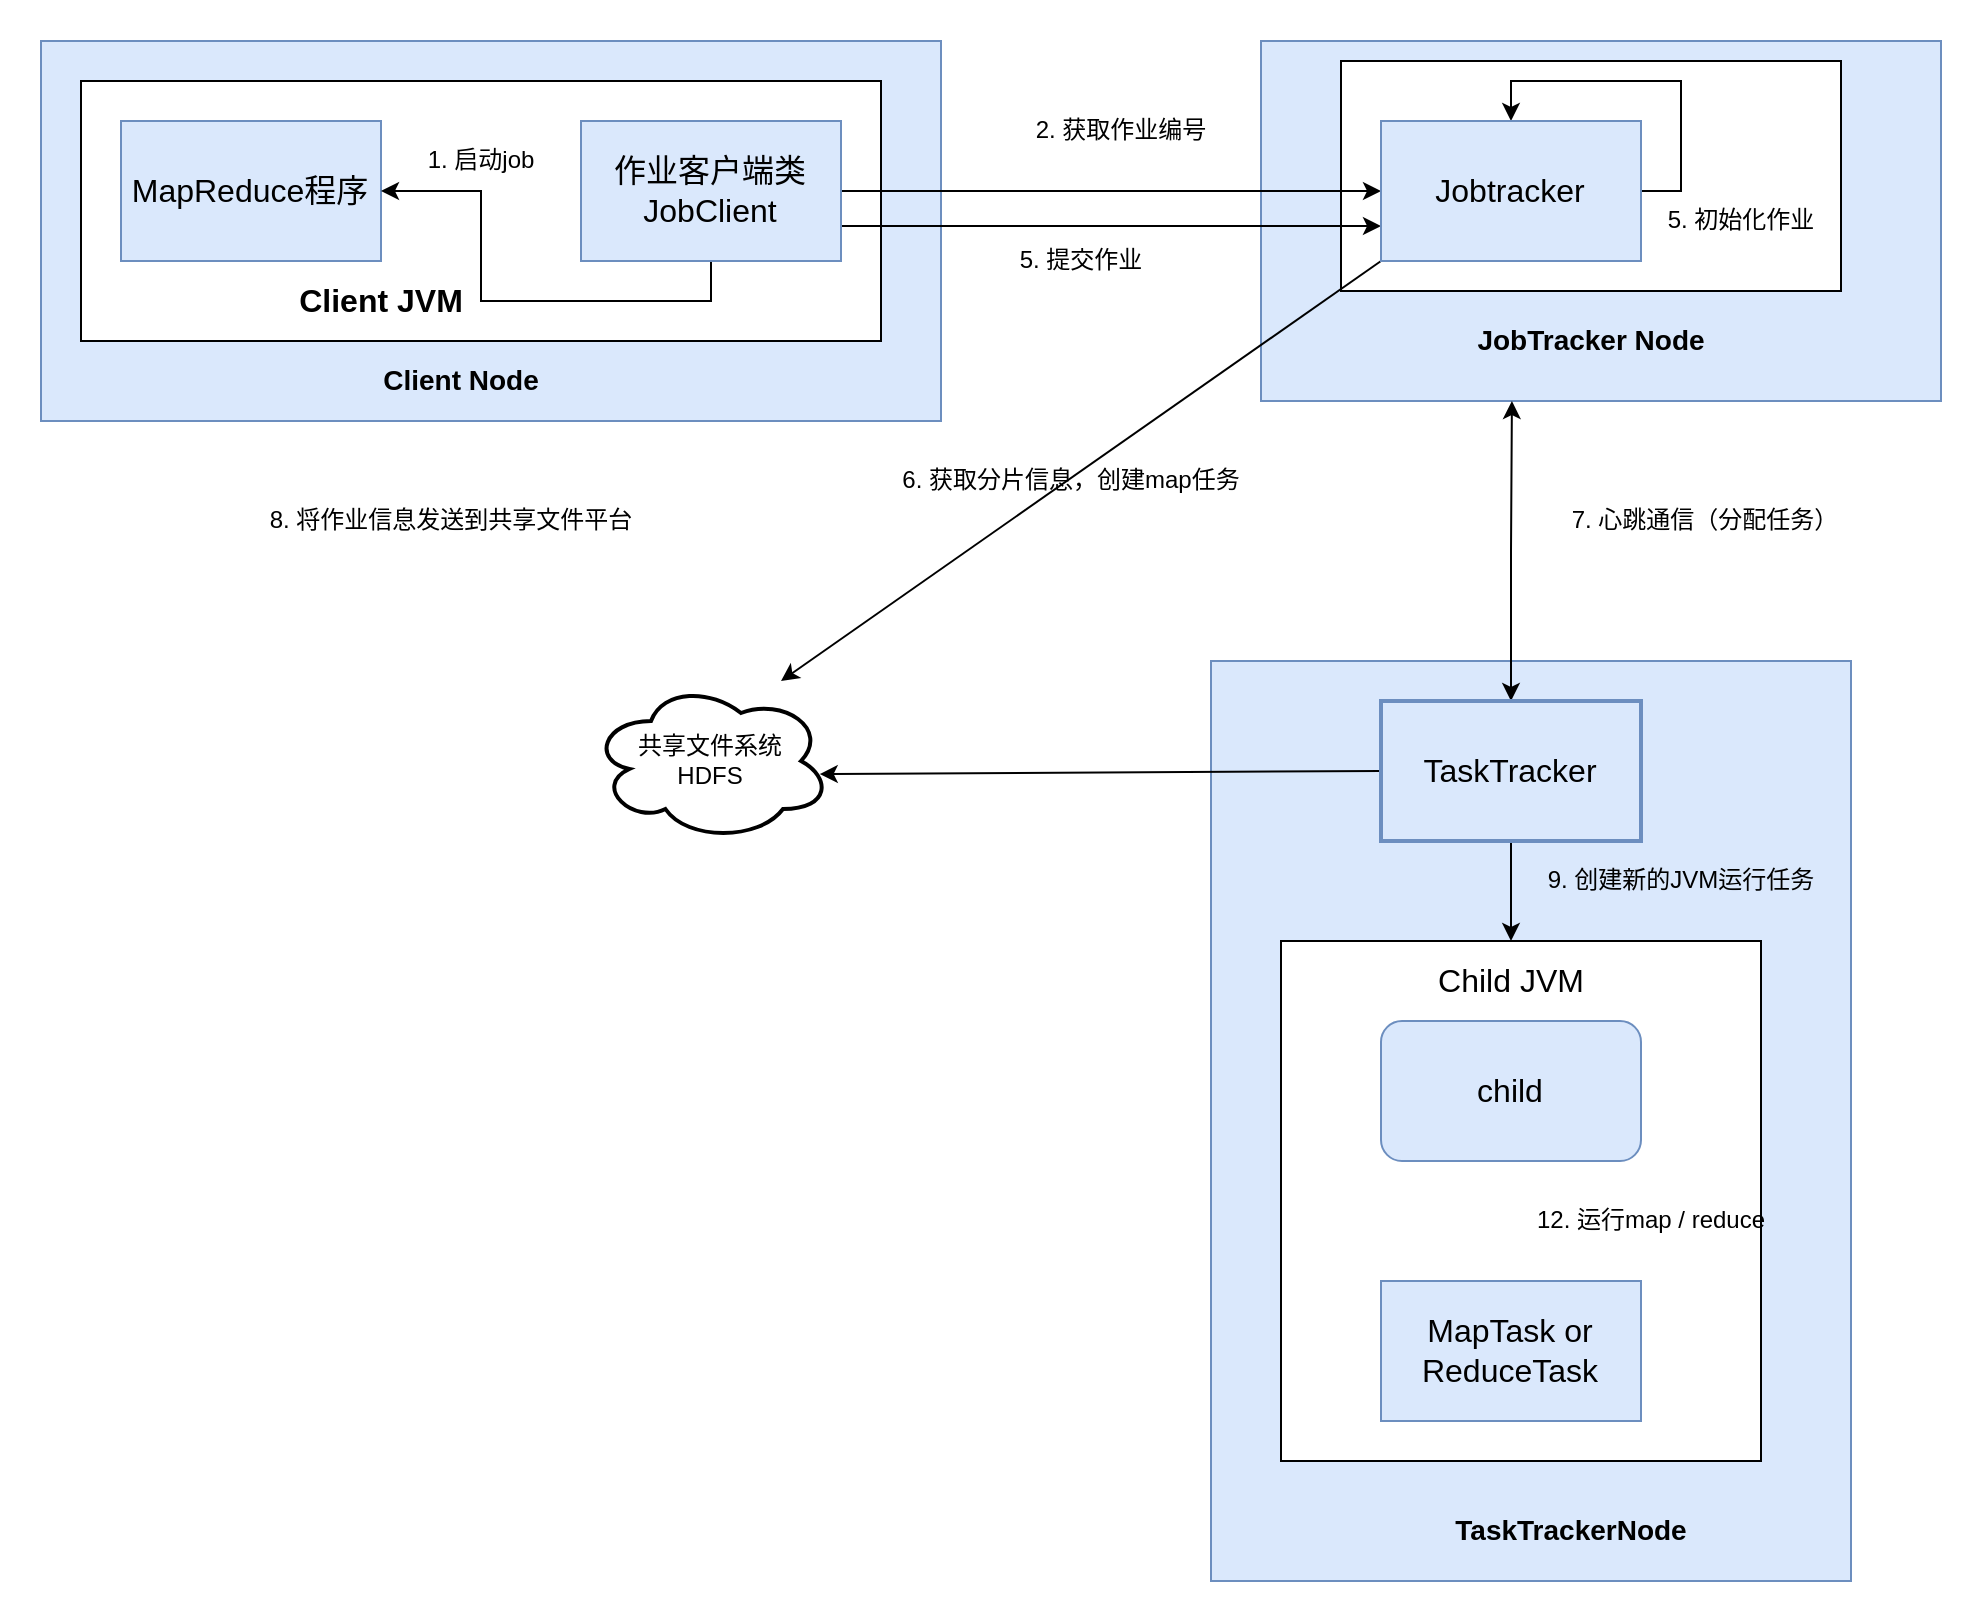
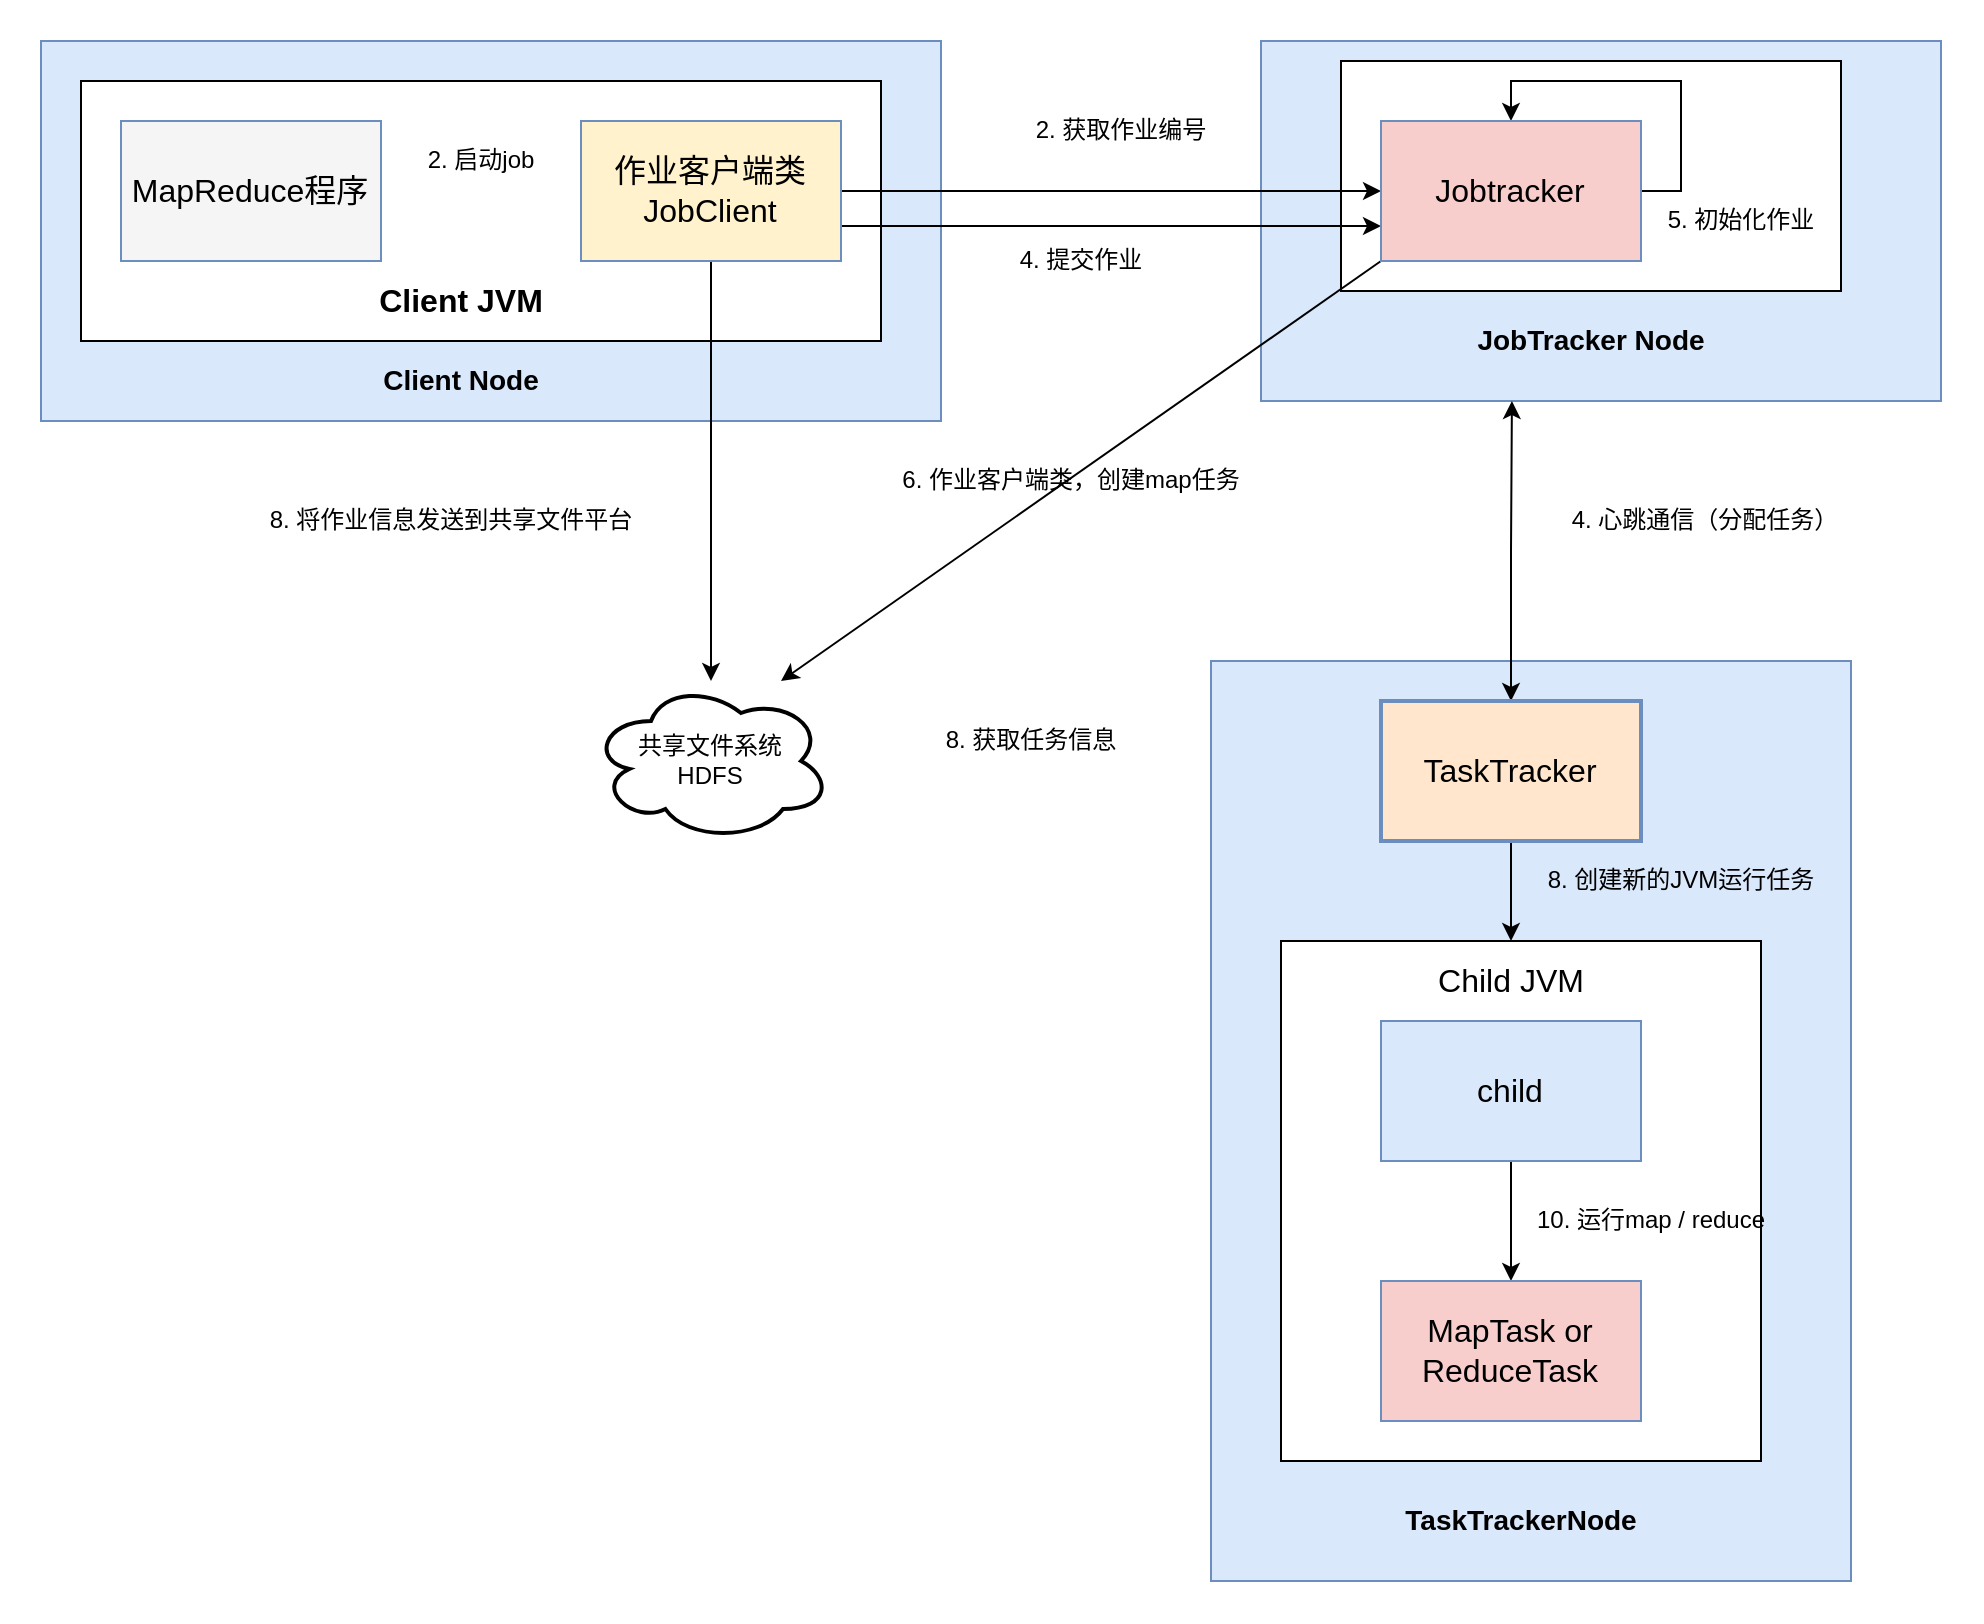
(482, 161) -> (482, 161)
(251, 191) -> (251, 191)
(711, 191) -> (711, 191)
(1511, 191) -> (1511, 191)
(1082, 261) -> (1082, 261)
(381, 301) -> (461, 301)
(499, 301) -> (711, 483)
(1072, 481) -> (1072, 481)
(1706, 521) -> (1706, 521)
none -> (1031, 741)
(1511, 771) -> (1511, 771)
(1107, 773) -> none
(1682, 881) -> (1682, 881)
(1511, 1091) -> (1511, 1091)
none -> (1511, 1214)
(1652, 1221) -> (1652, 1221)
(1511, 1351) -> (1511, 1351)
(1571, 1531) -> (1521, 1521)
